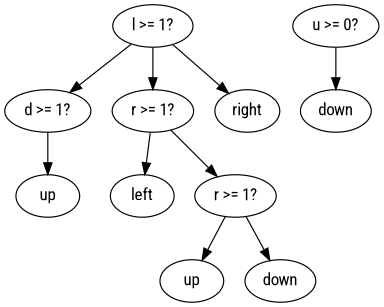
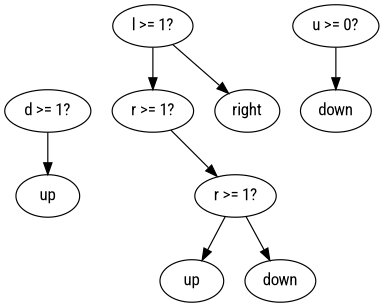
(105, 65) -> none
(142, 196) -> none
